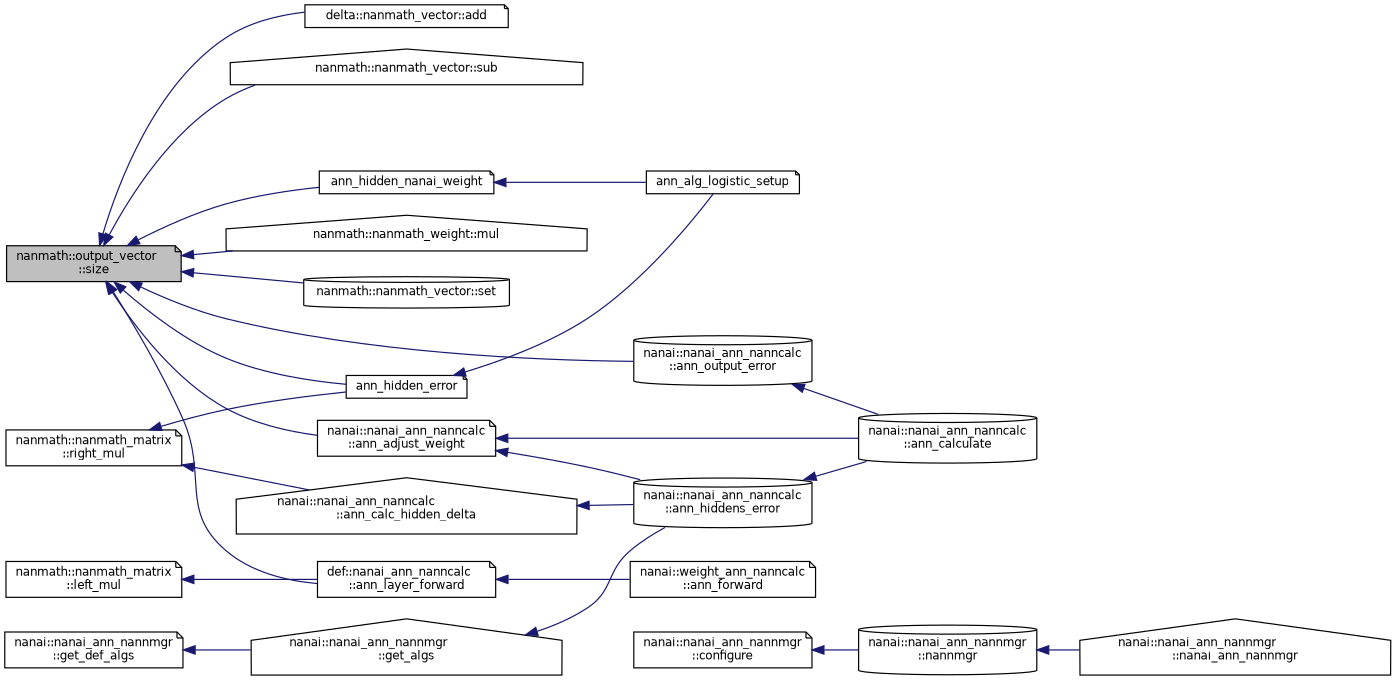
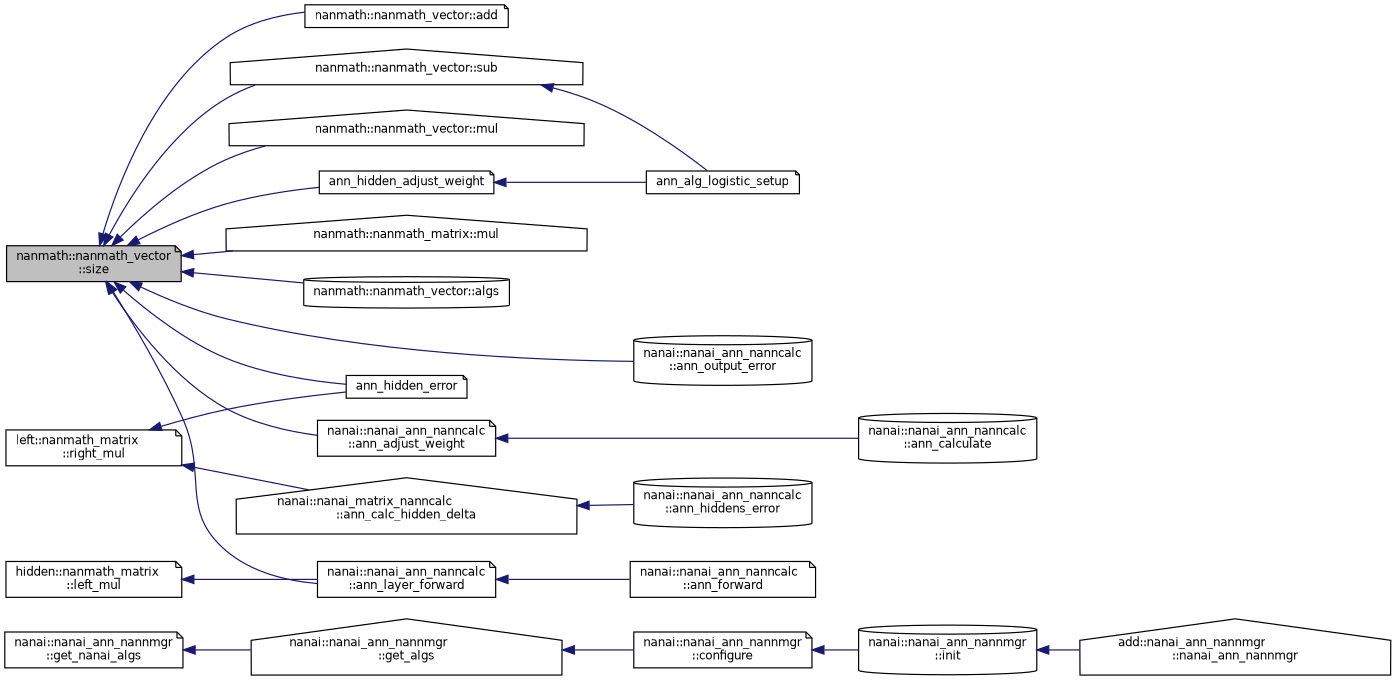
(407, 16) -> (407, 16)
none -> (407, 130)
(407, 182) -> (407, 182)
(407, 235) -> (407, 235)
(94, 264) -> (94, 264)
(407, 292) -> (407, 292)
(605, 306) -> (634, 121)
(841, 401) -> none
(94, 448) -> (94, 448)
(574, 464) -> none
(841, 469) -> none
(407, 509) -> (407, 509)
(94, 579) -> (94, 579)
(407, 579) -> (407, 579)
(723, 579) -> (723, 579)
(605, 590) -> (604, 650)
(94, 650) -> (94, 650)
(948, 650) -> (948, 650)
(1235, 650) -> (1235, 650)
